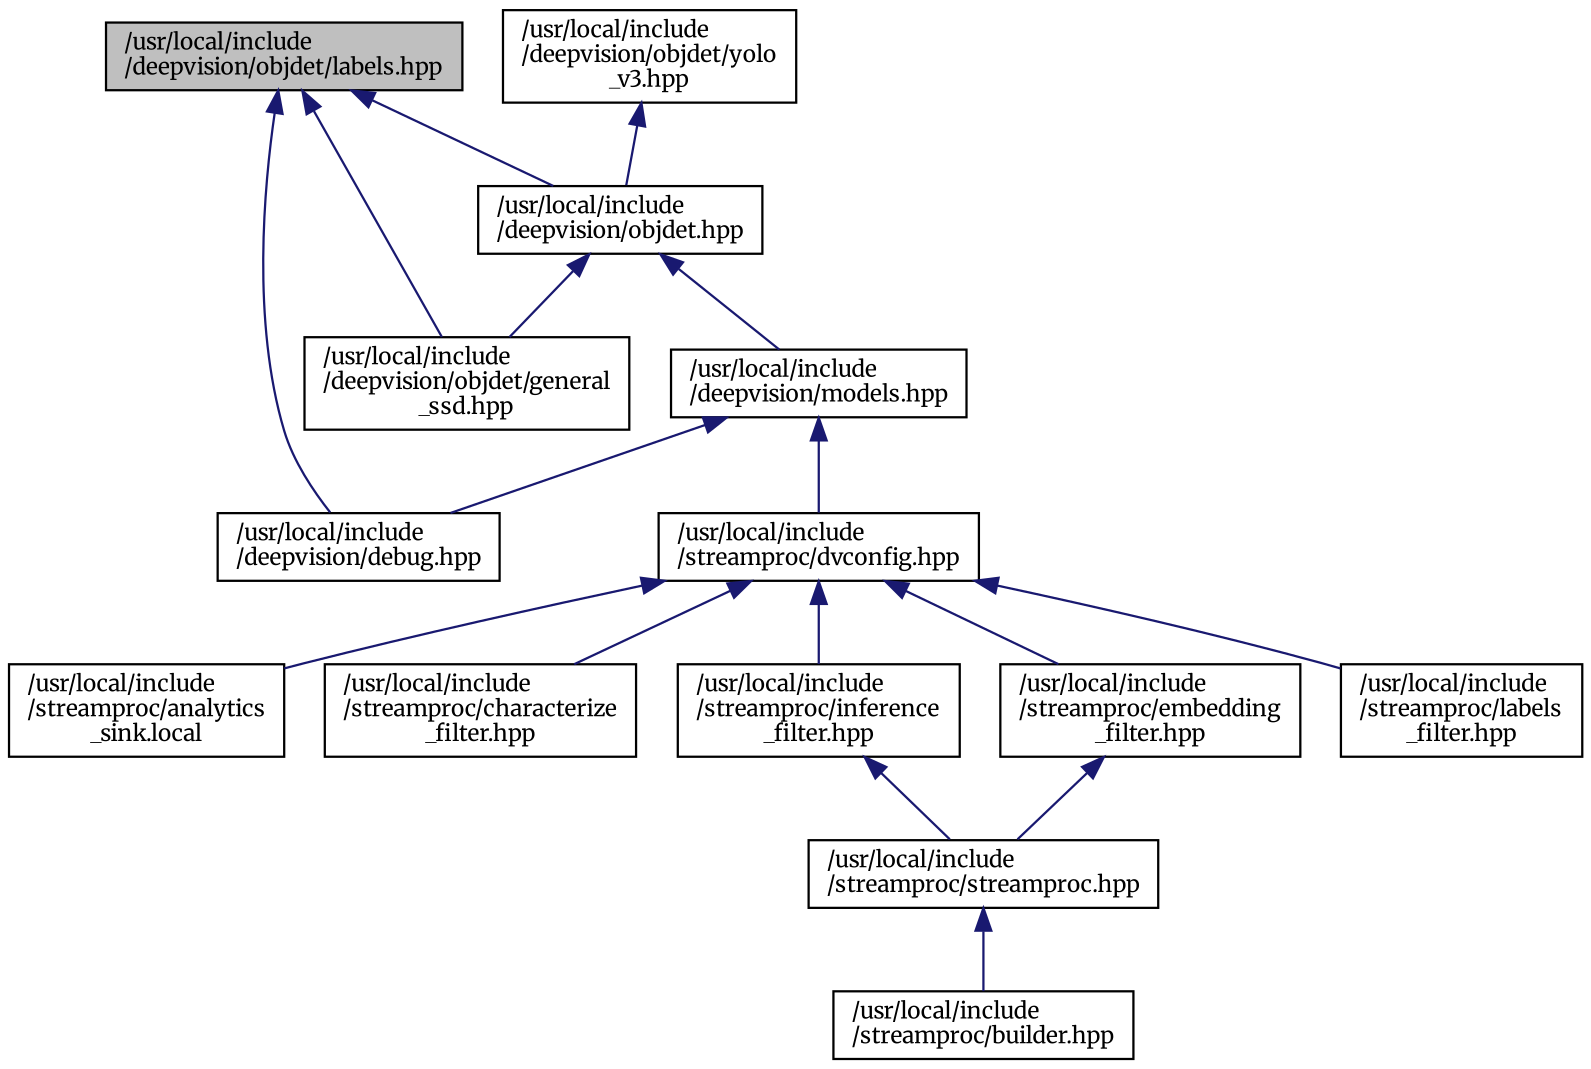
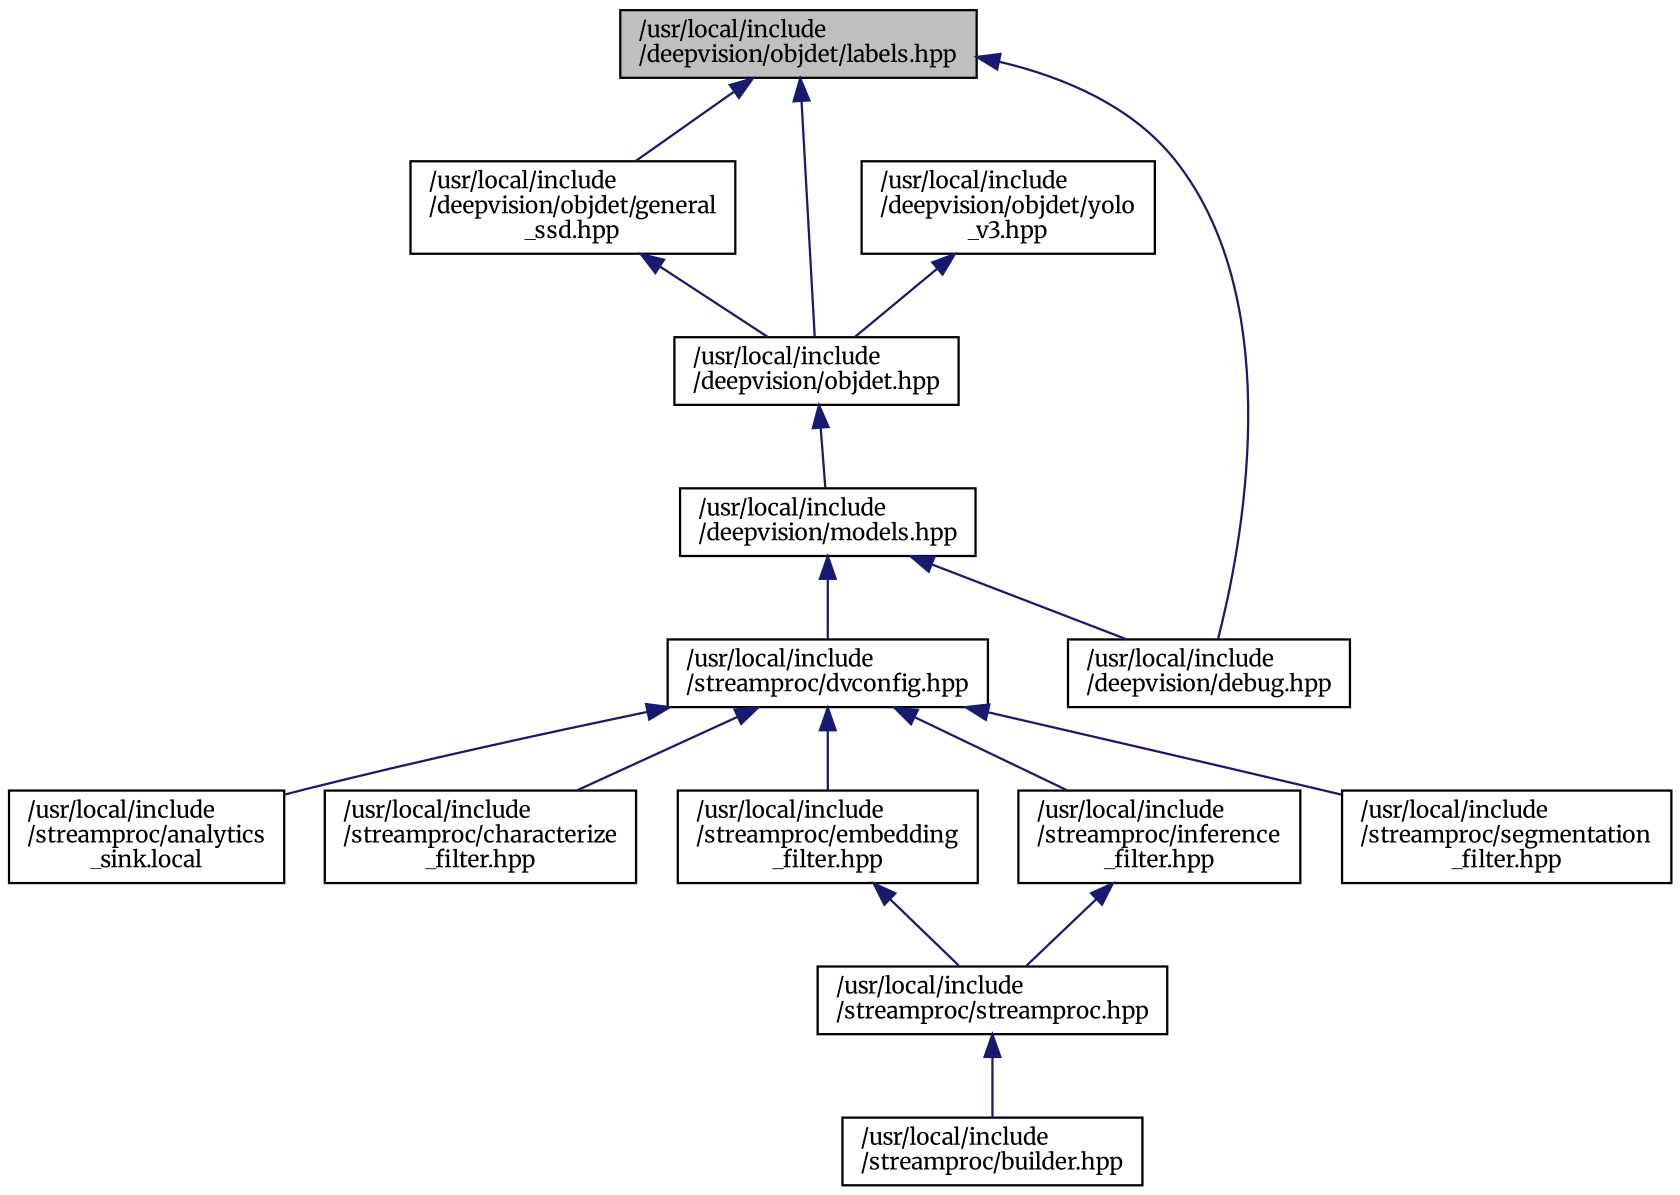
(541, 304) -> (714, 302)
(1462, 710) -> (1507, 837)
